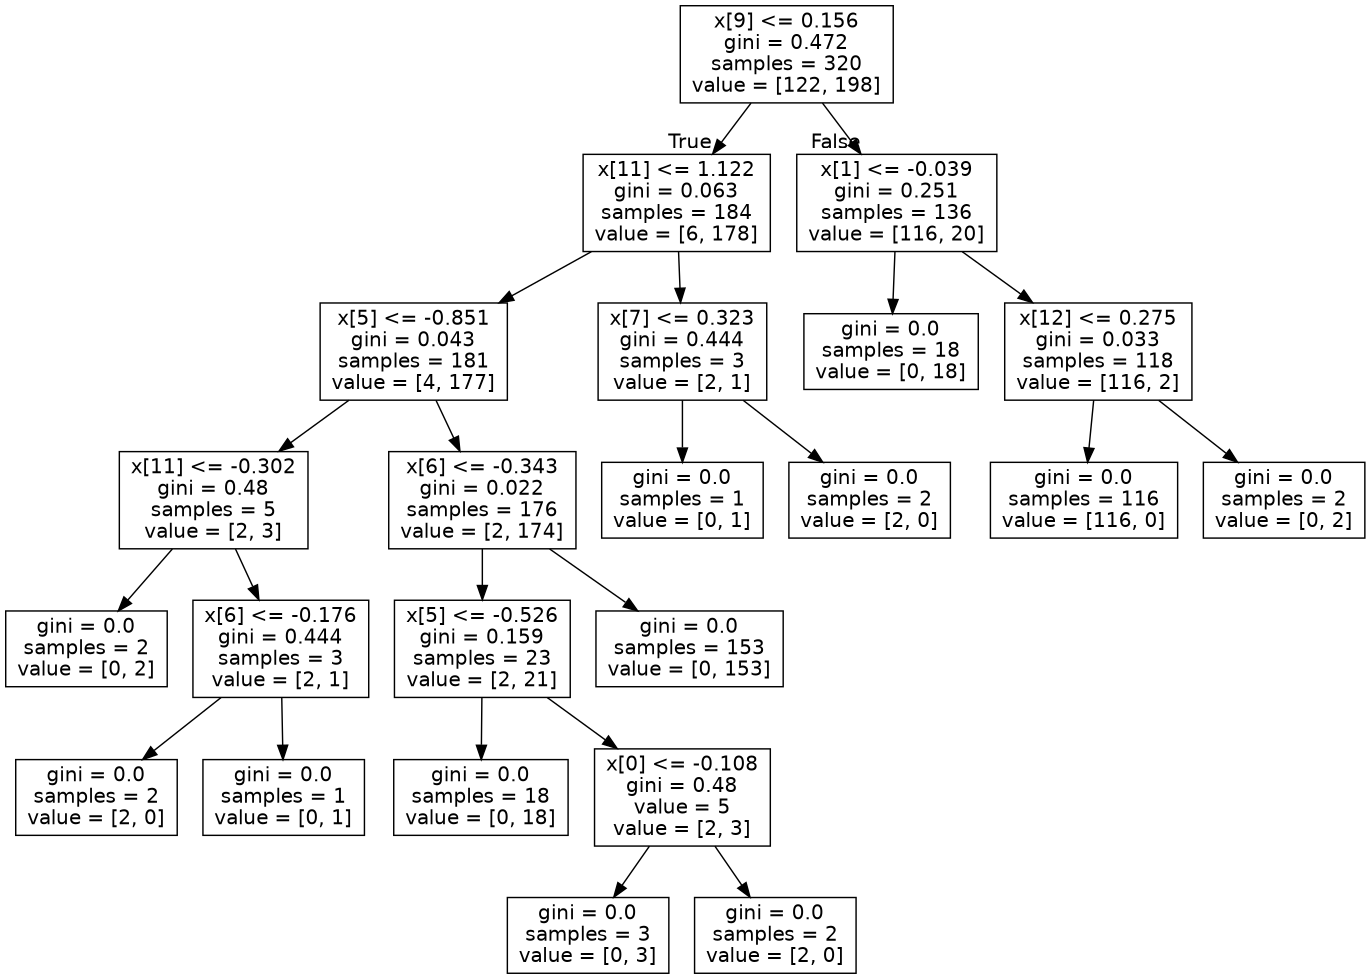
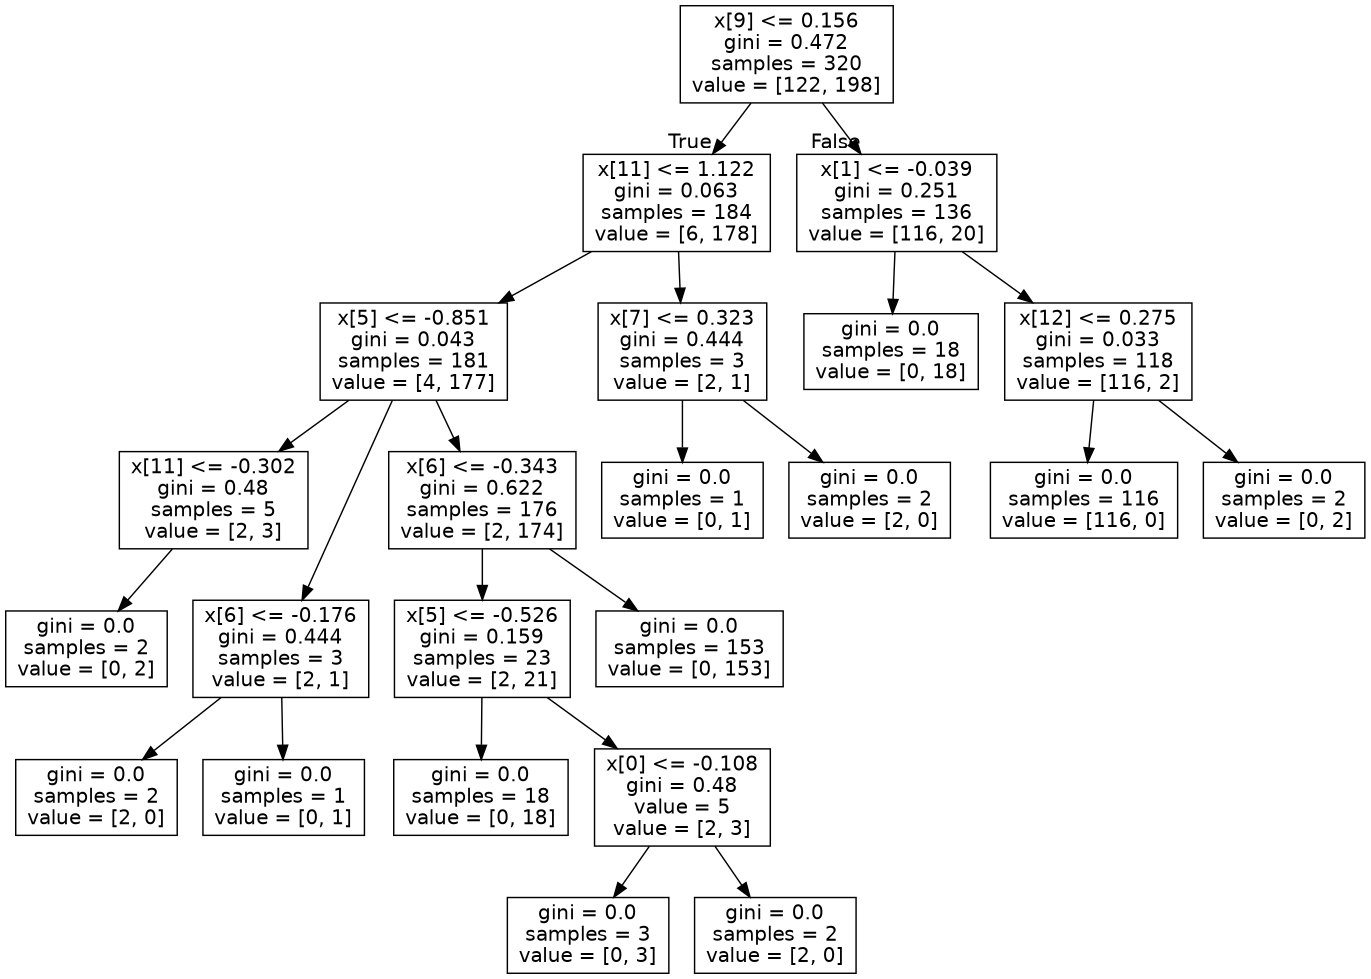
(482, 500) -> (482, 500)
(244, 568) -> (350, 494)
